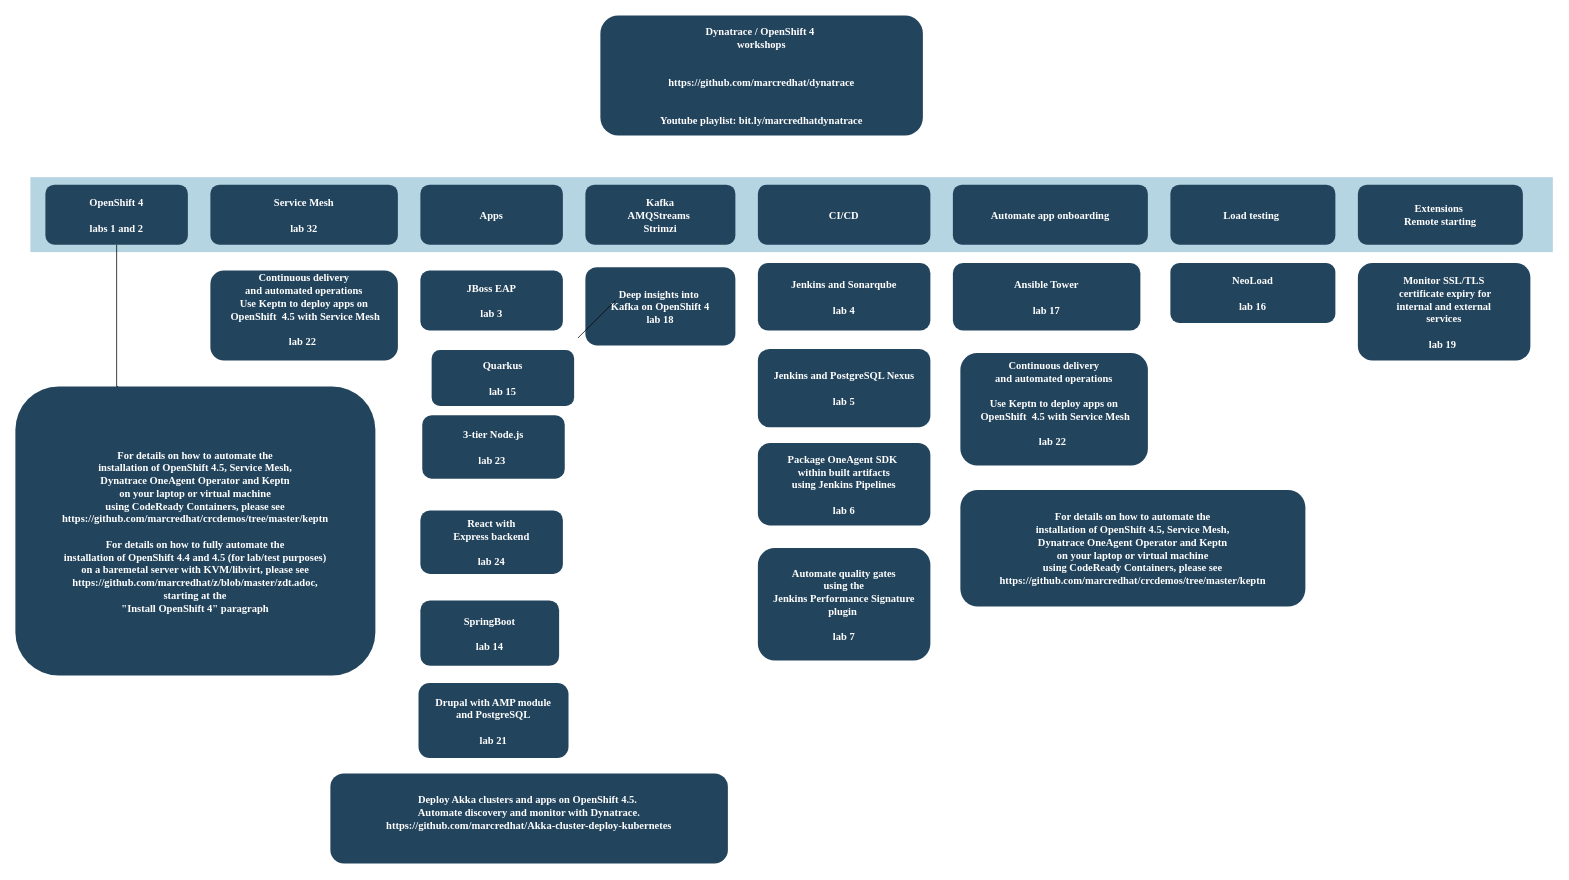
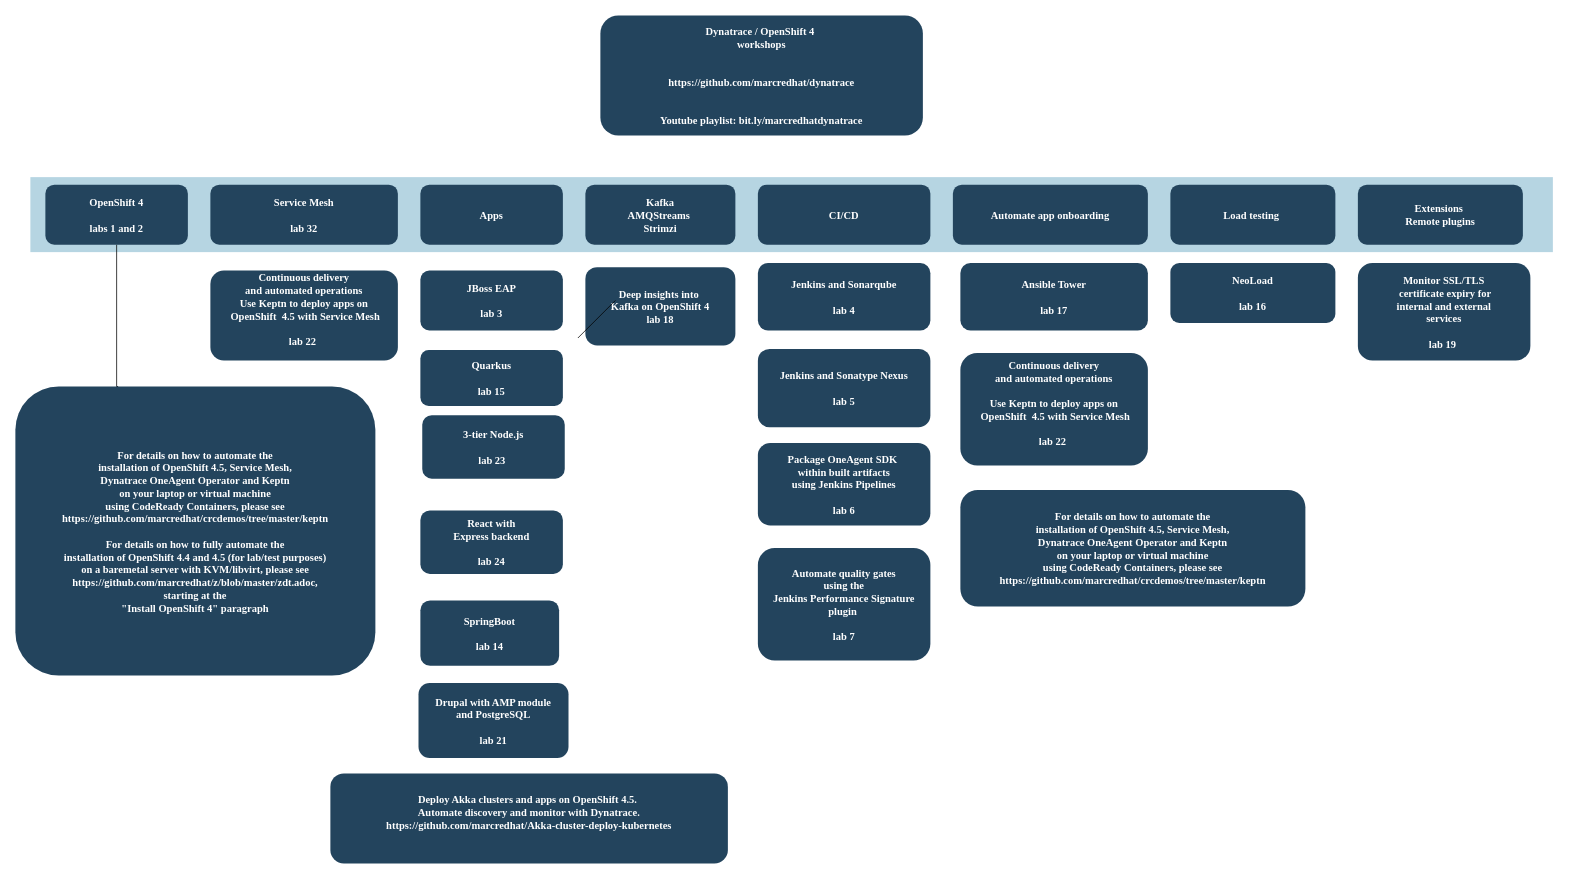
(1440, 209) -> (1440, 209)
(1047, 297) -> (1054, 297)
(844, 376) -> (844, 376)
(503, 378) -> (492, 378)
